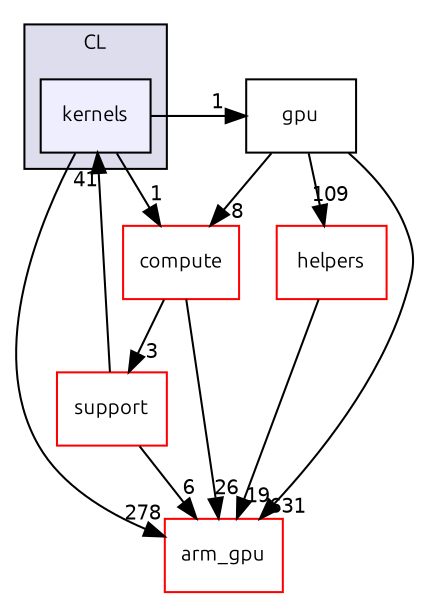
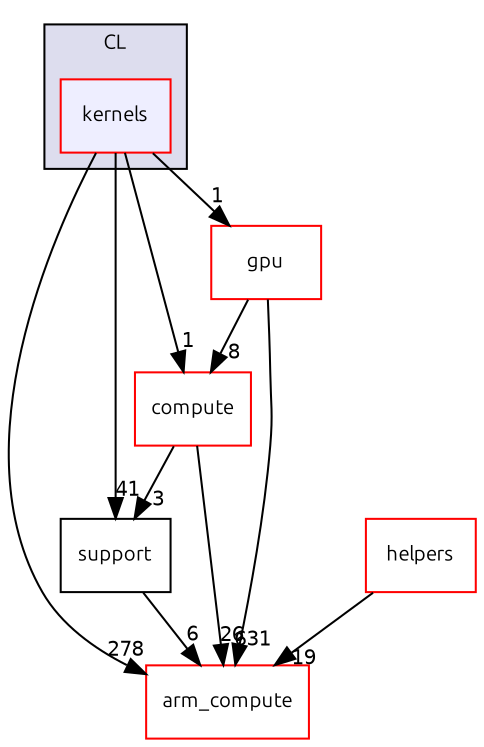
(96, 116) -> (116, 116)
(301, 116) -> (266, 262)
(314, 179) -> none
(104, 273) -> (116, 325)
(112, 409) -> (116, 555)
(224, 555) -> (228, 702)
